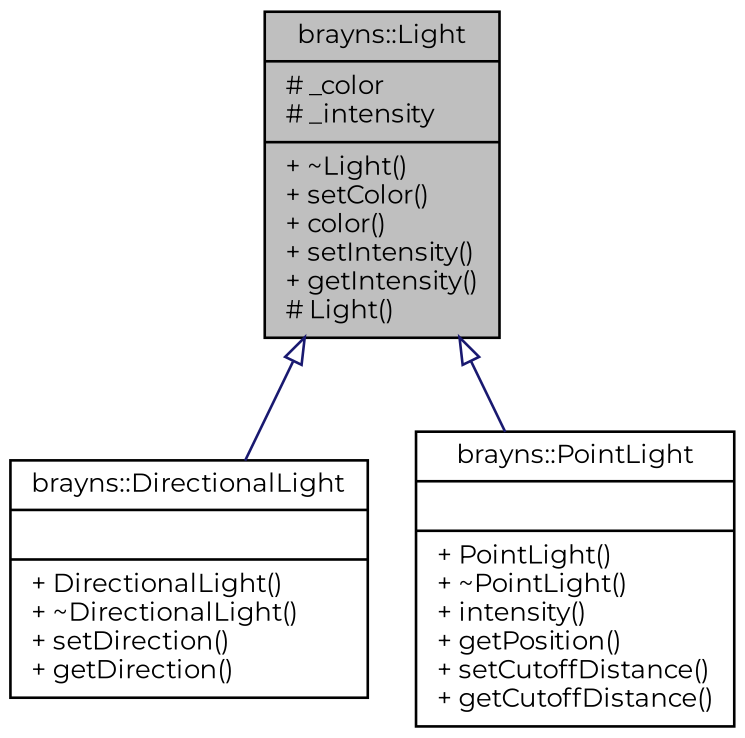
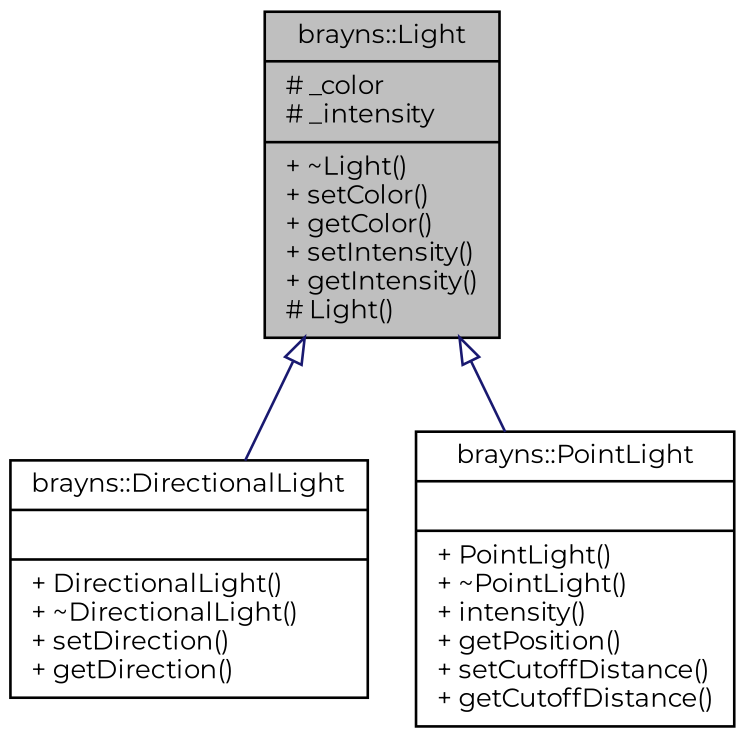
(336, 224) -> (360, 224)
